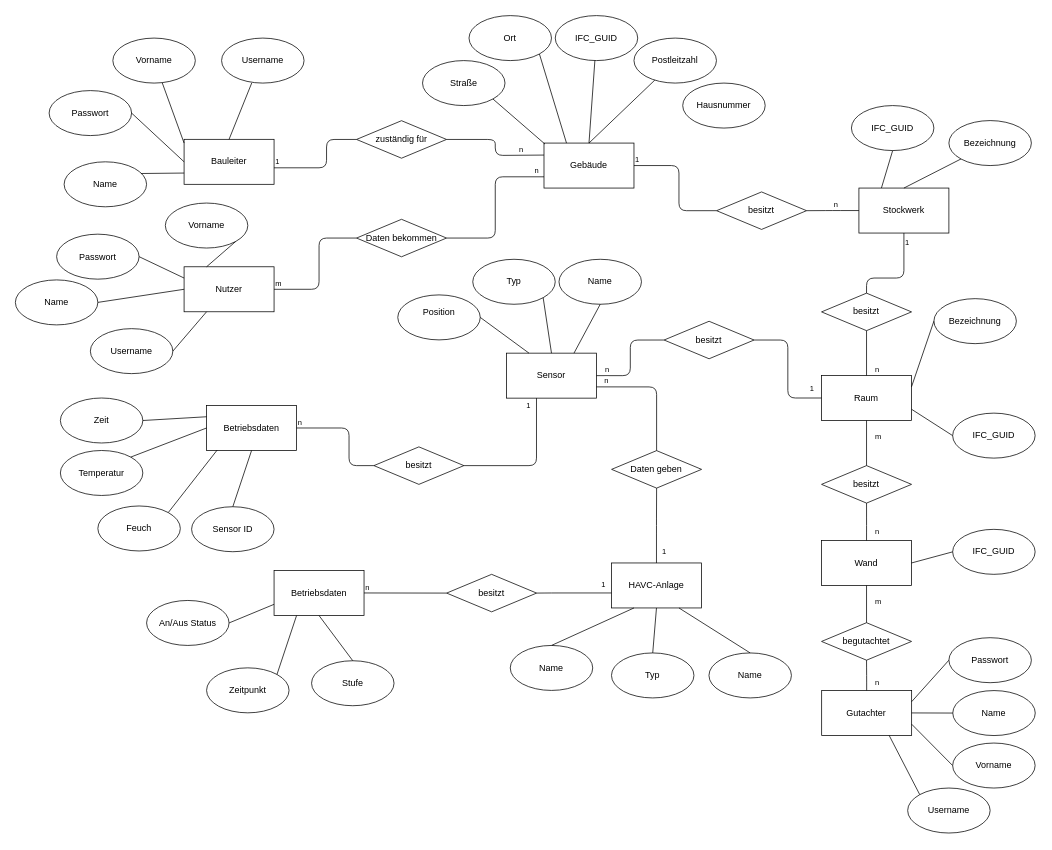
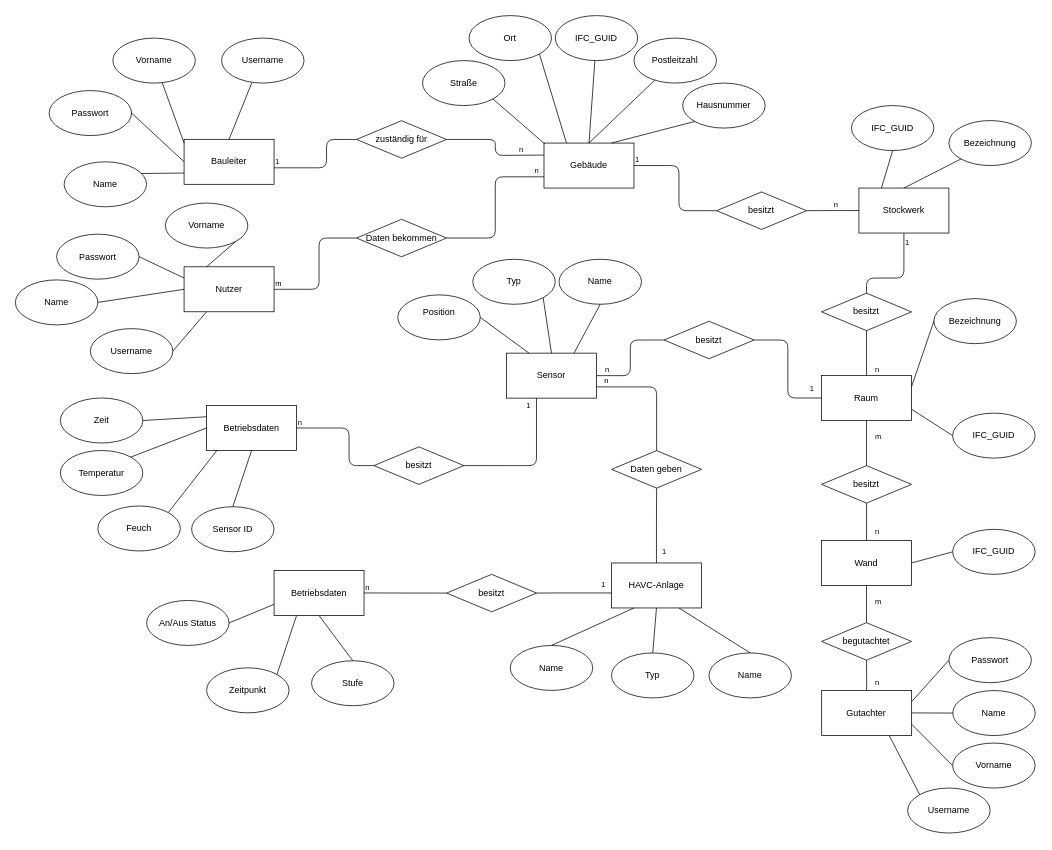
none -> (653, 132)
